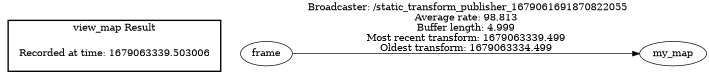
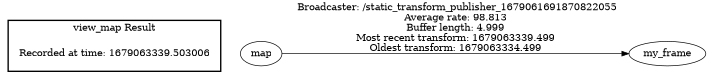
(266, 54) -> (261, 54)
(673, 54) -> (667, 54)
